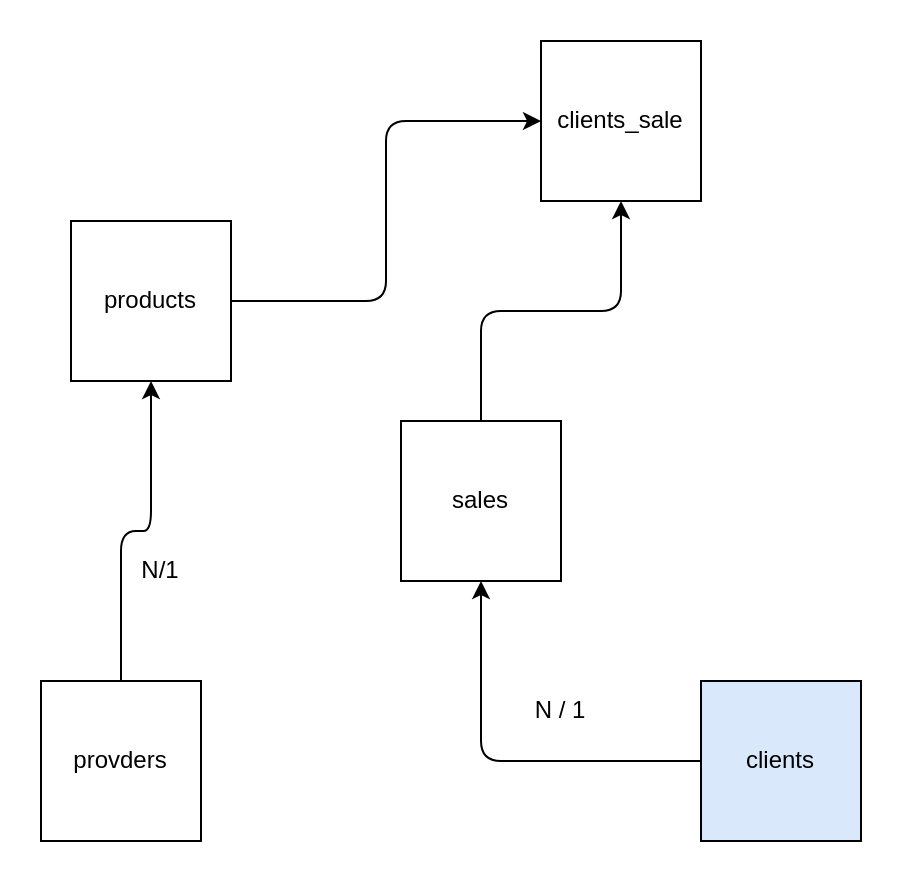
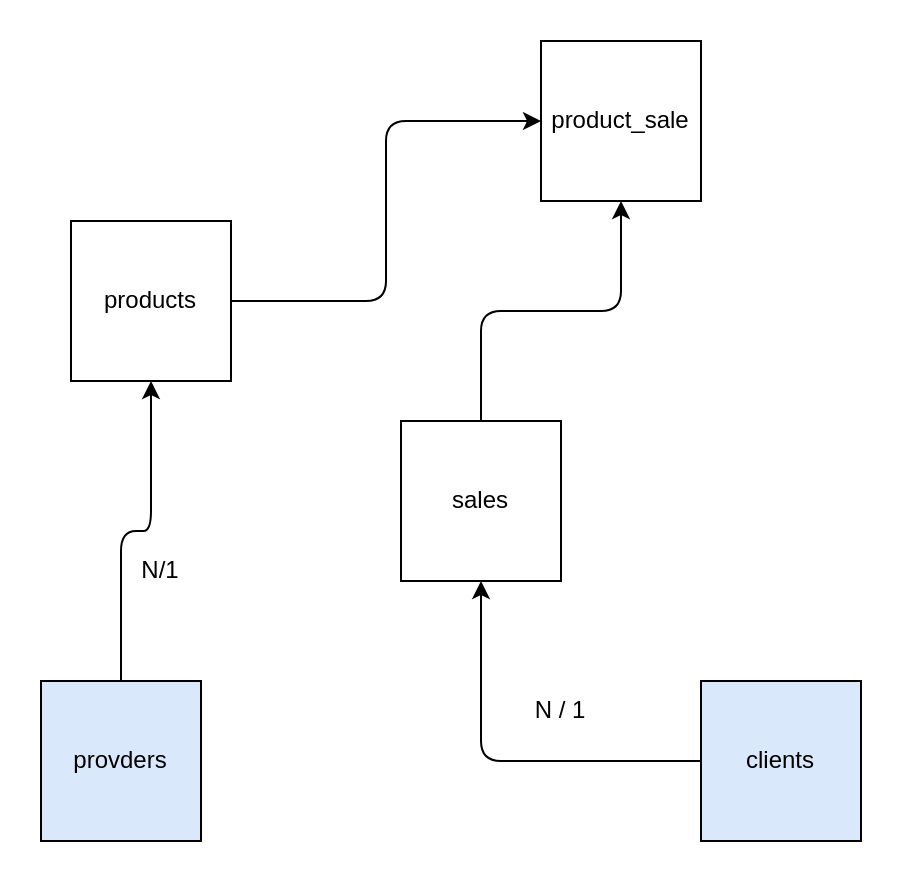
(621, 121) -> (621, 121)
(121, 761) -> (121, 761)
